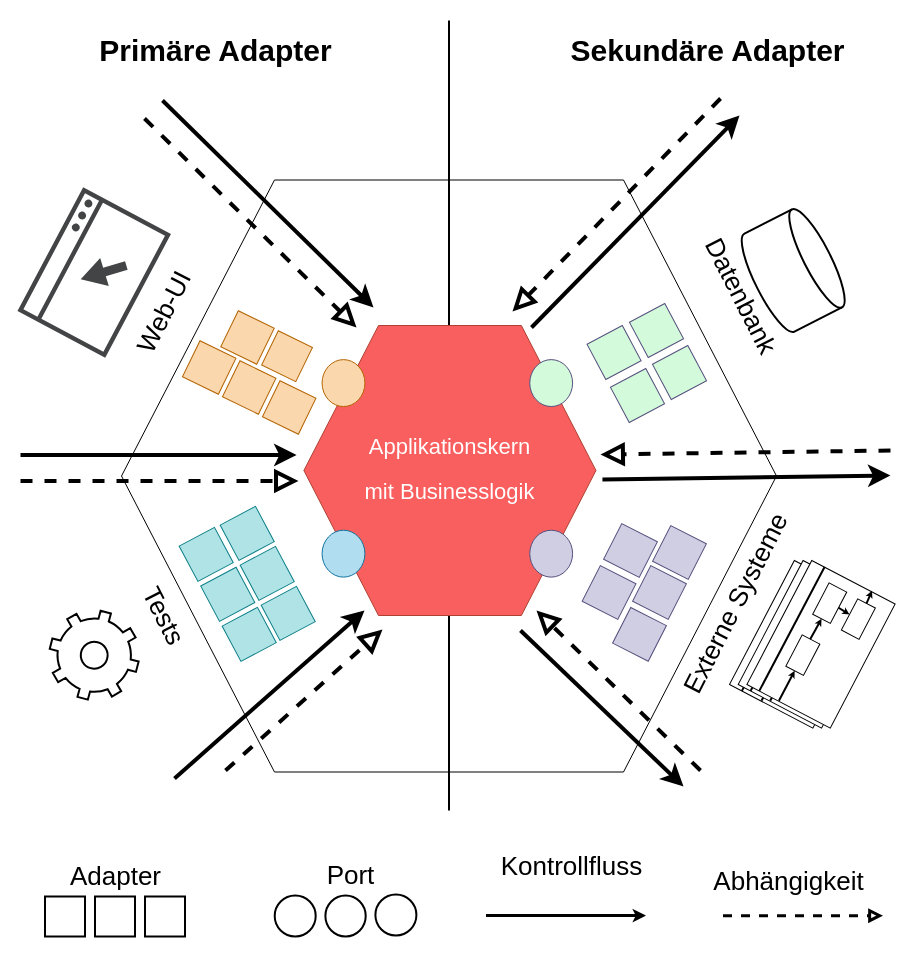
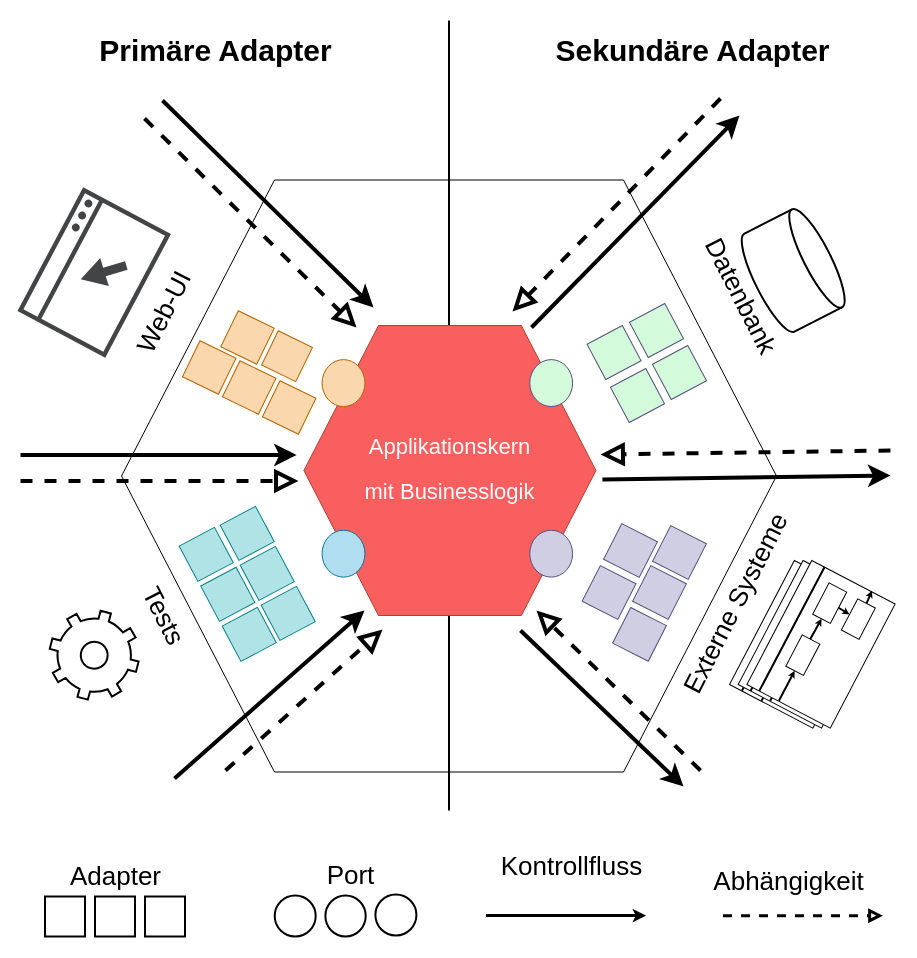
(708, 51) -> (693, 51)
